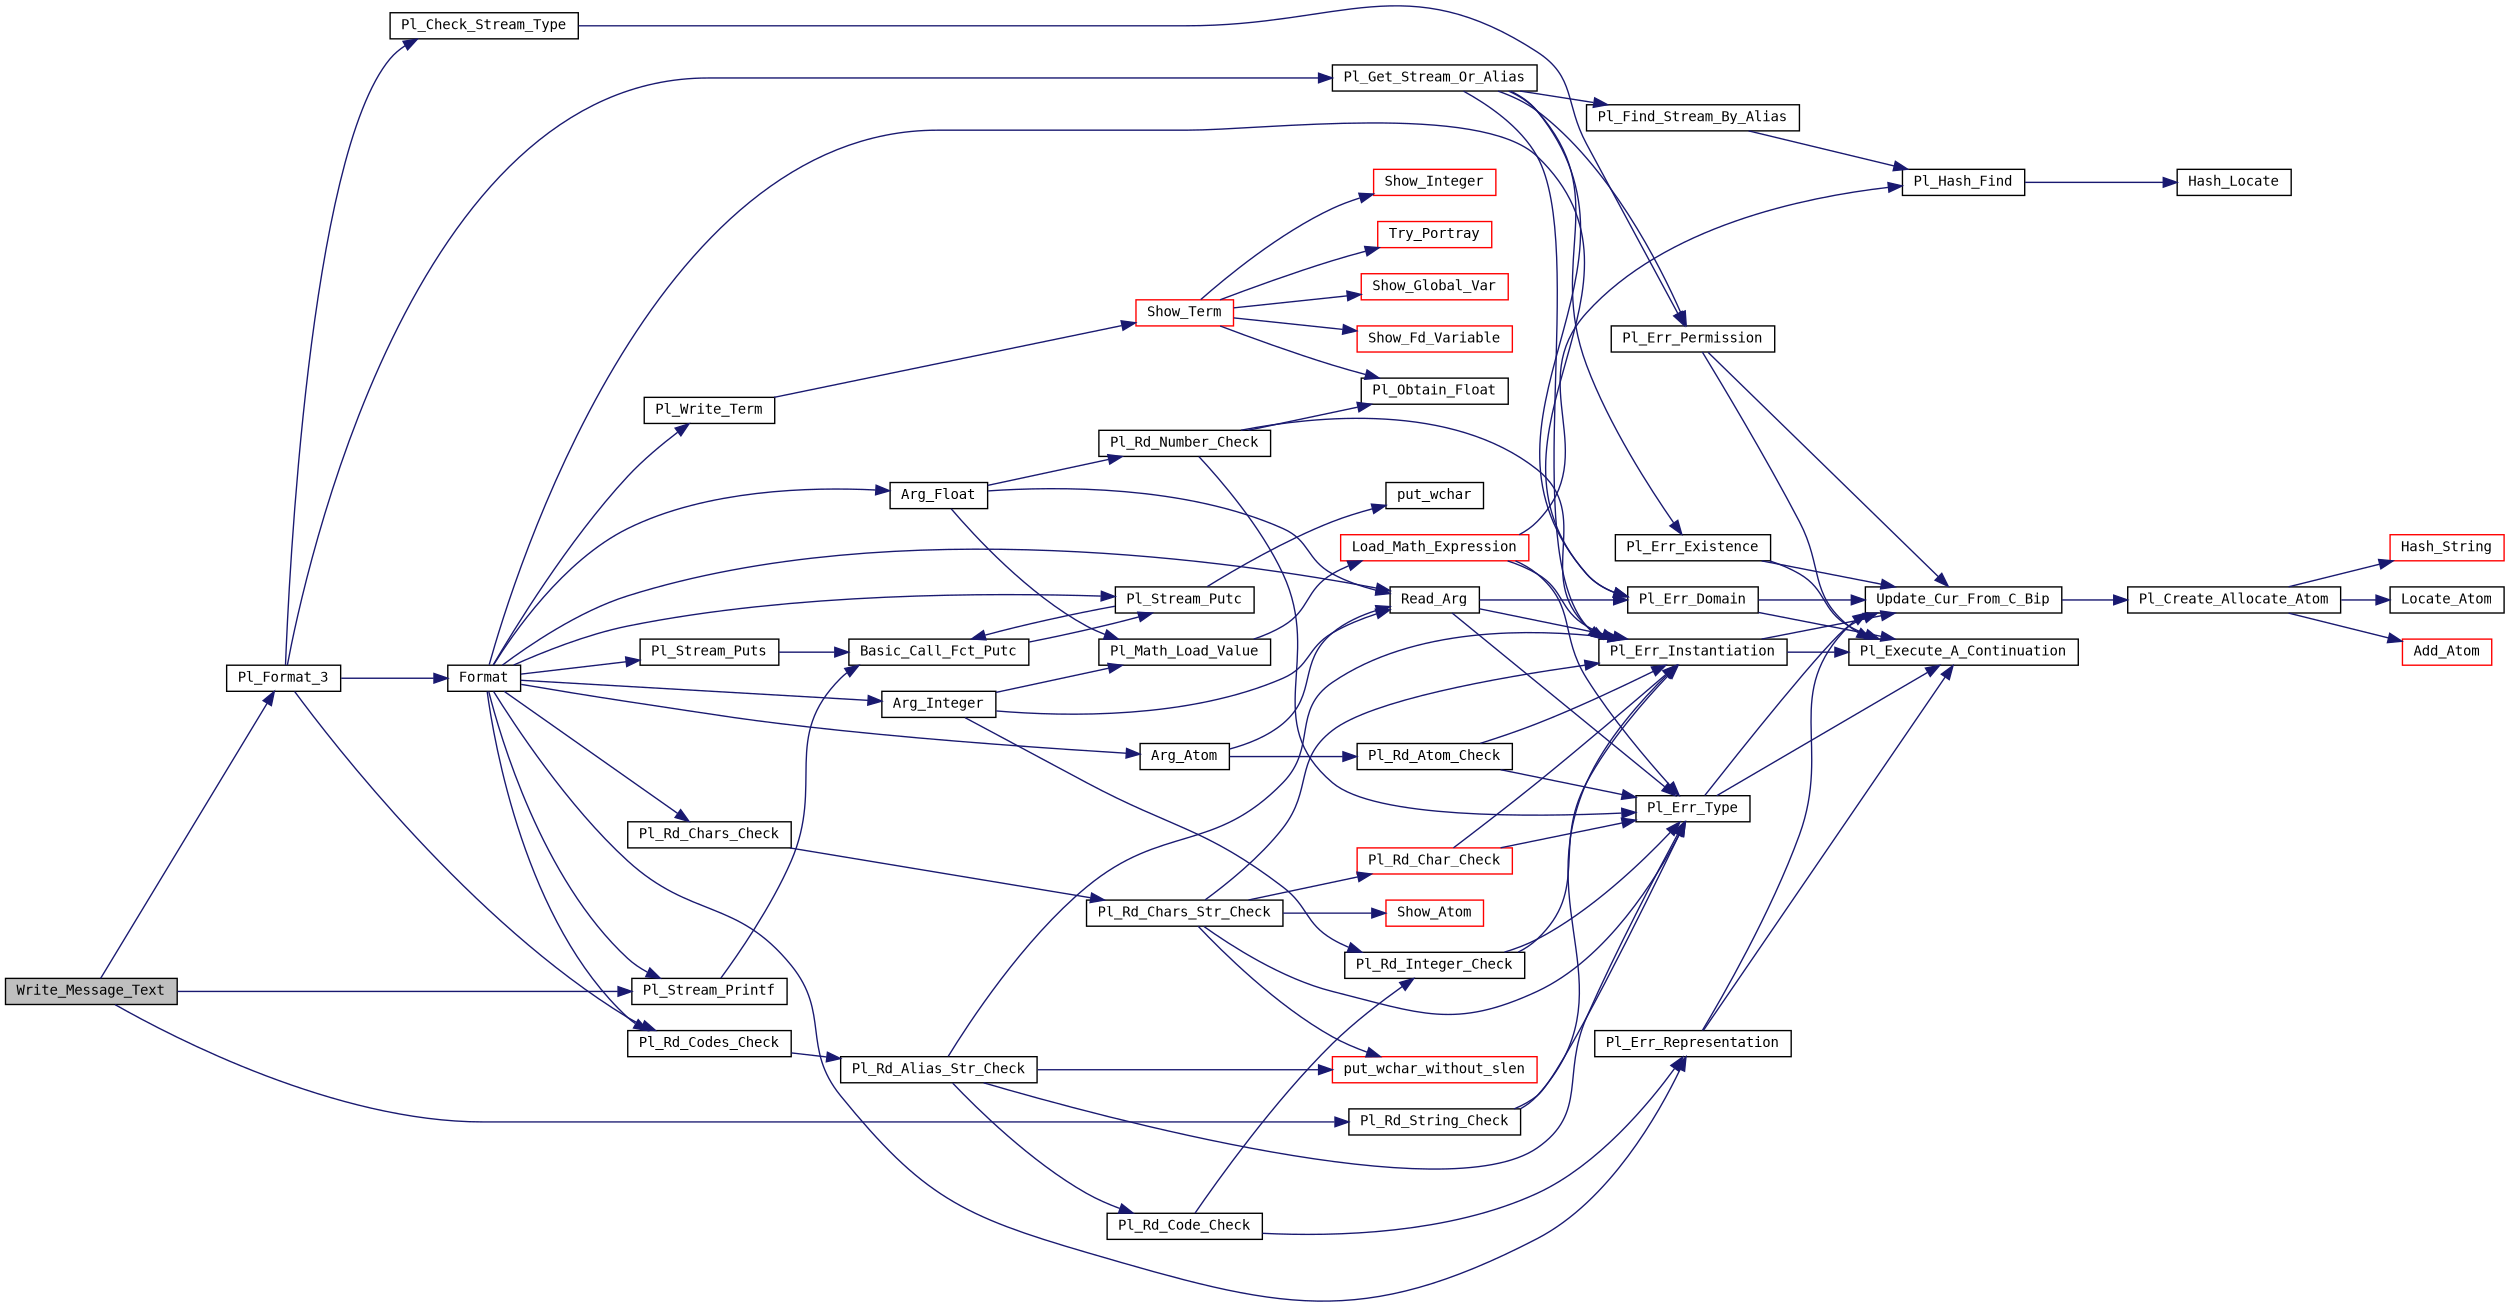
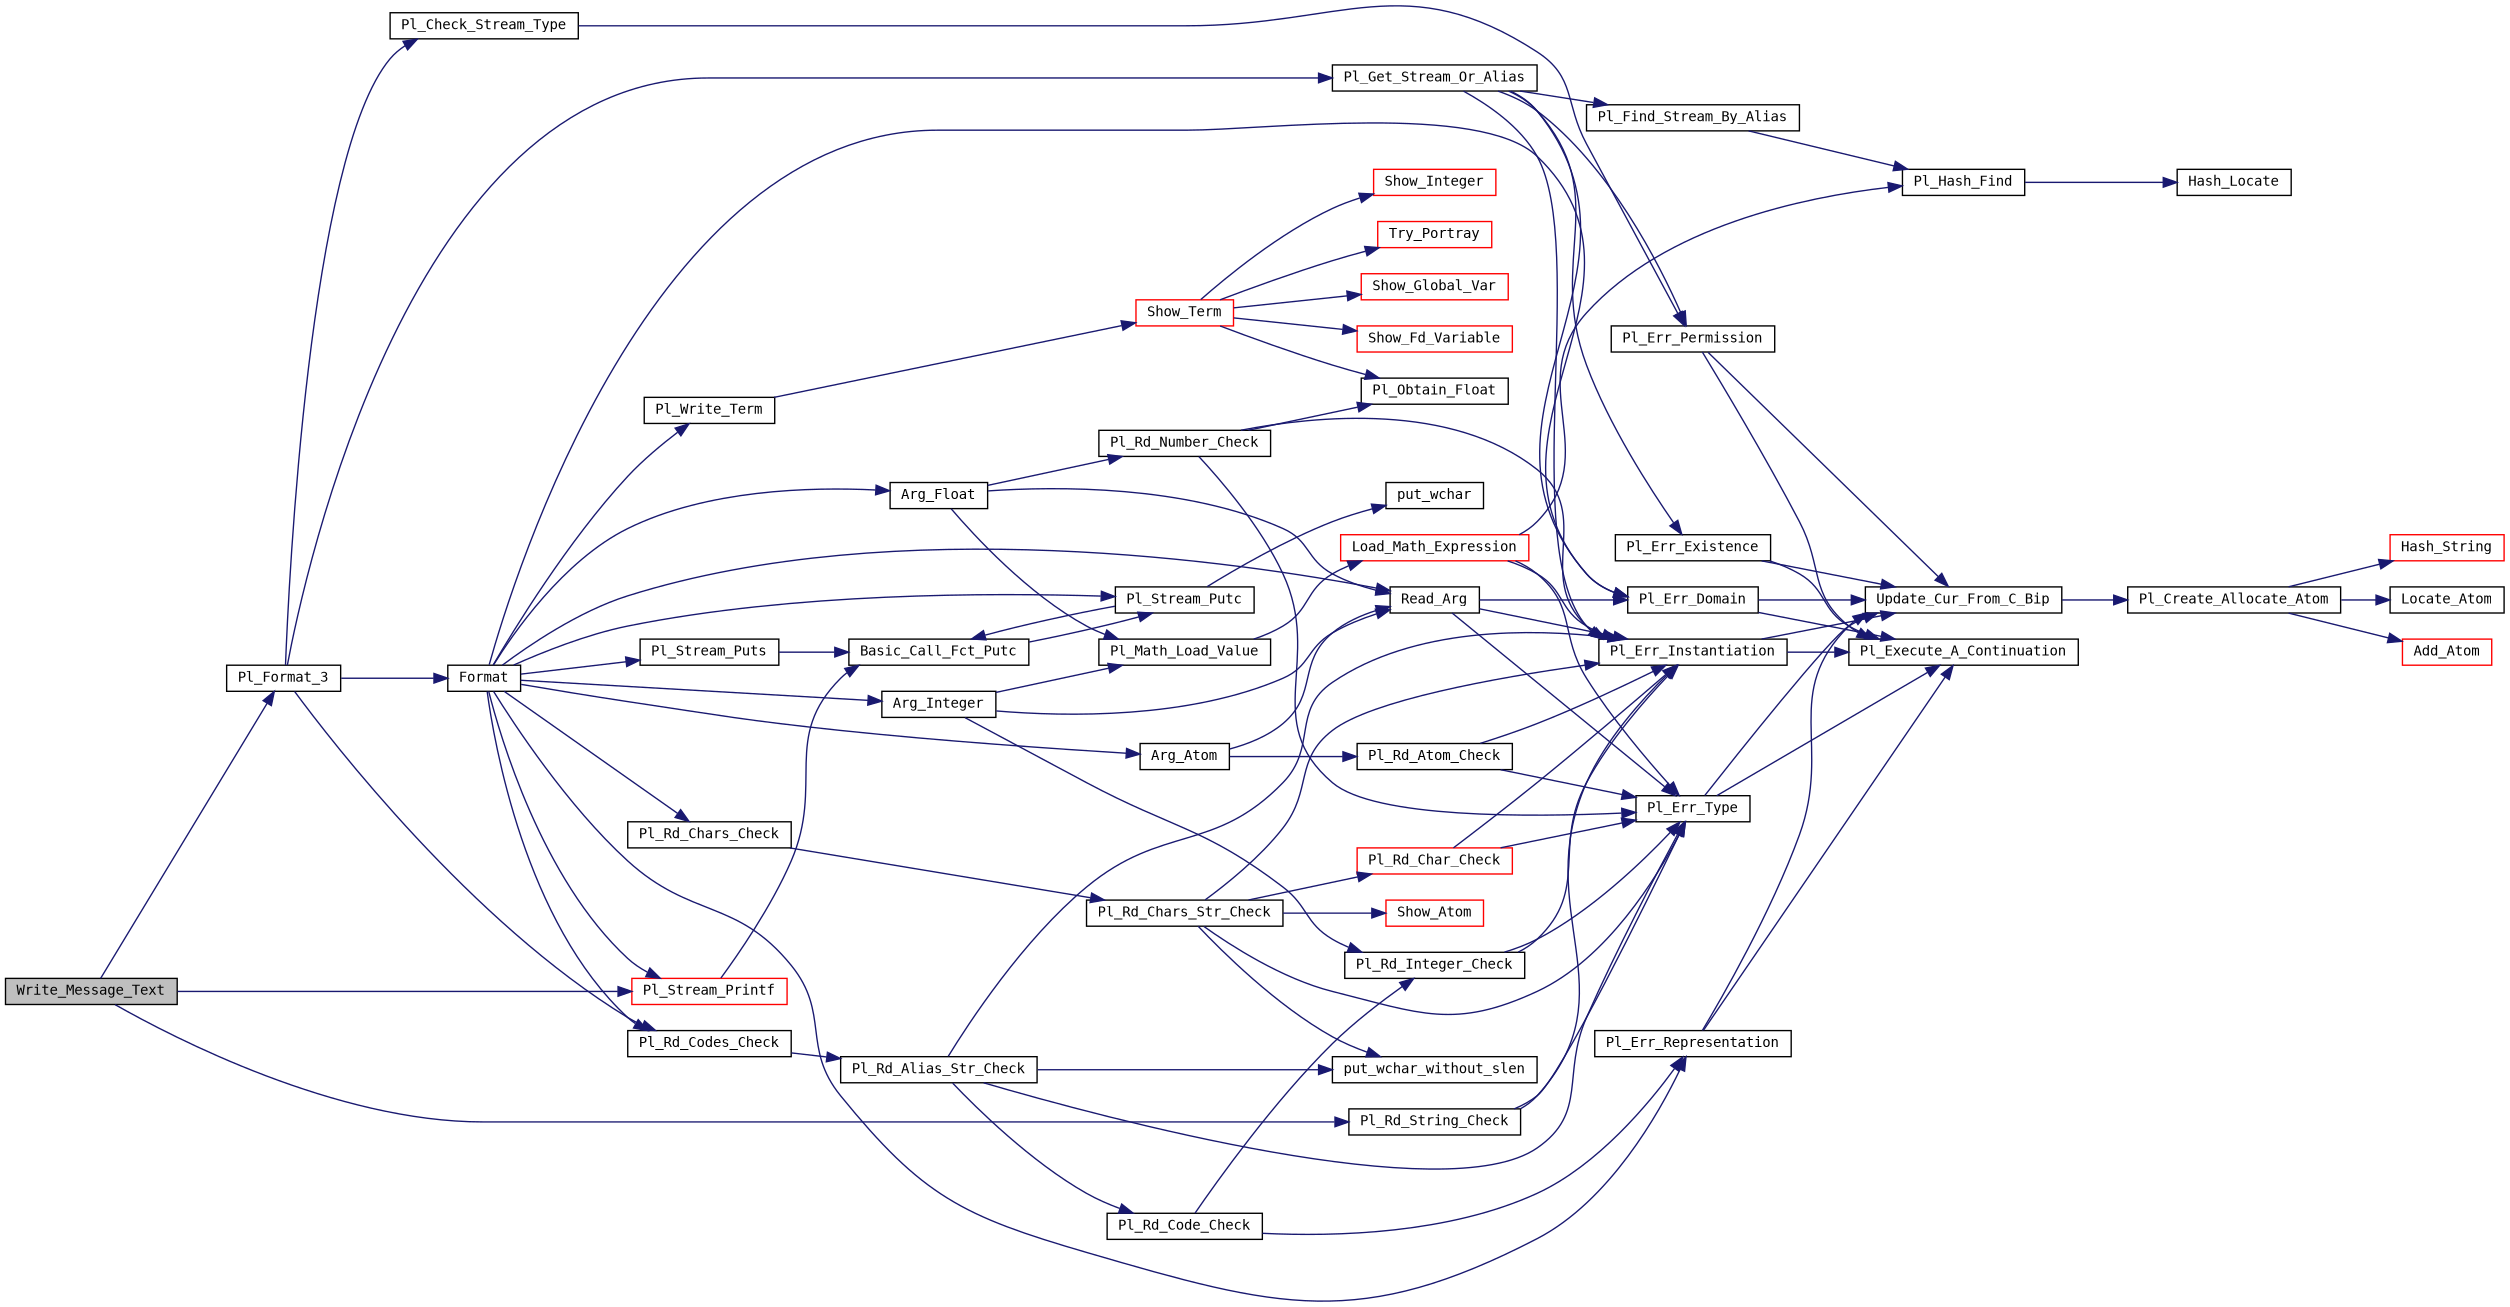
(709, 991) -> (709, 991)
(1435, 1070) -> (1435, 1070)
